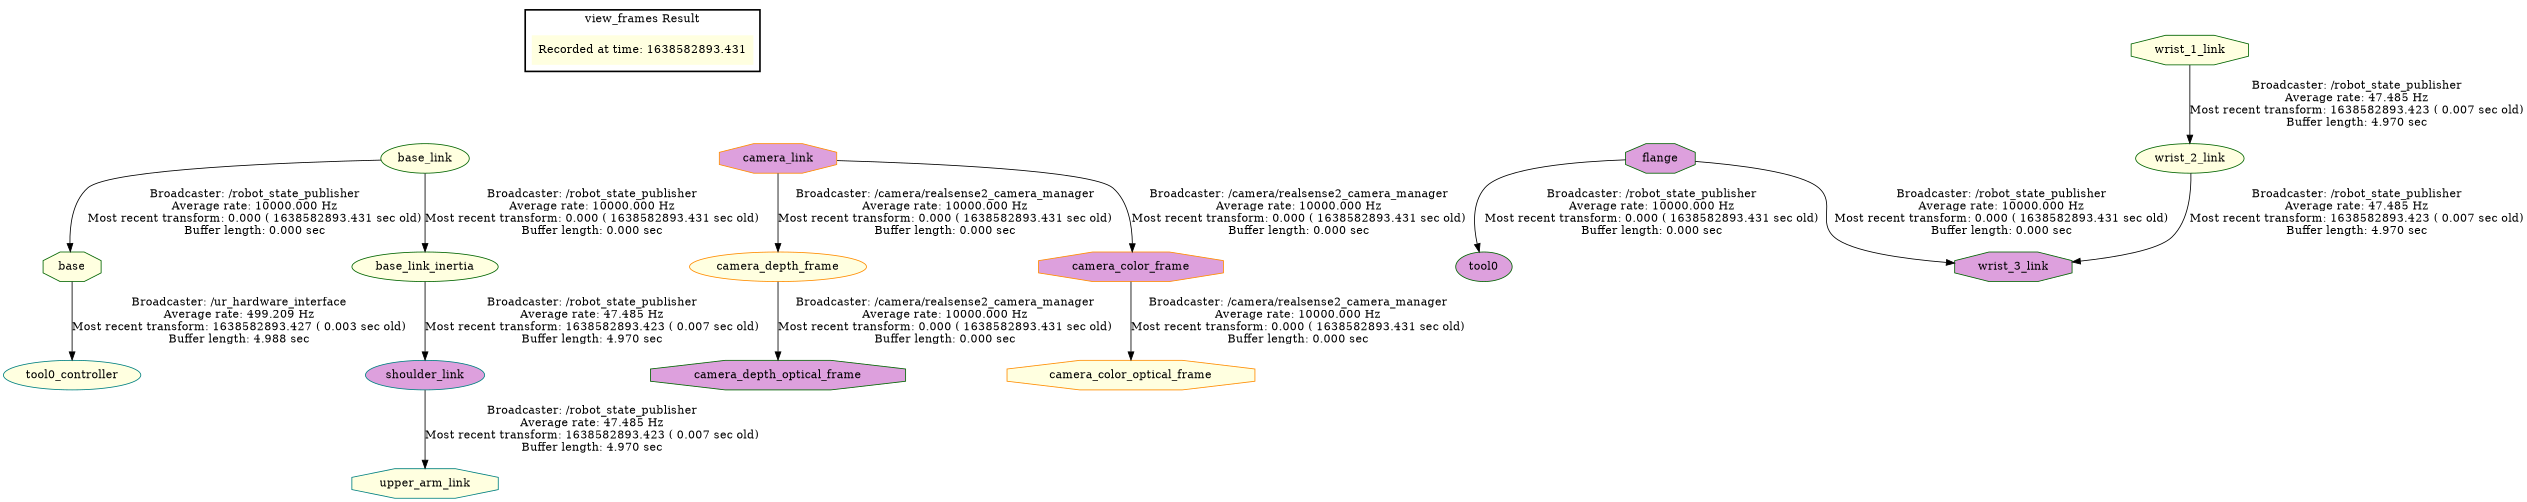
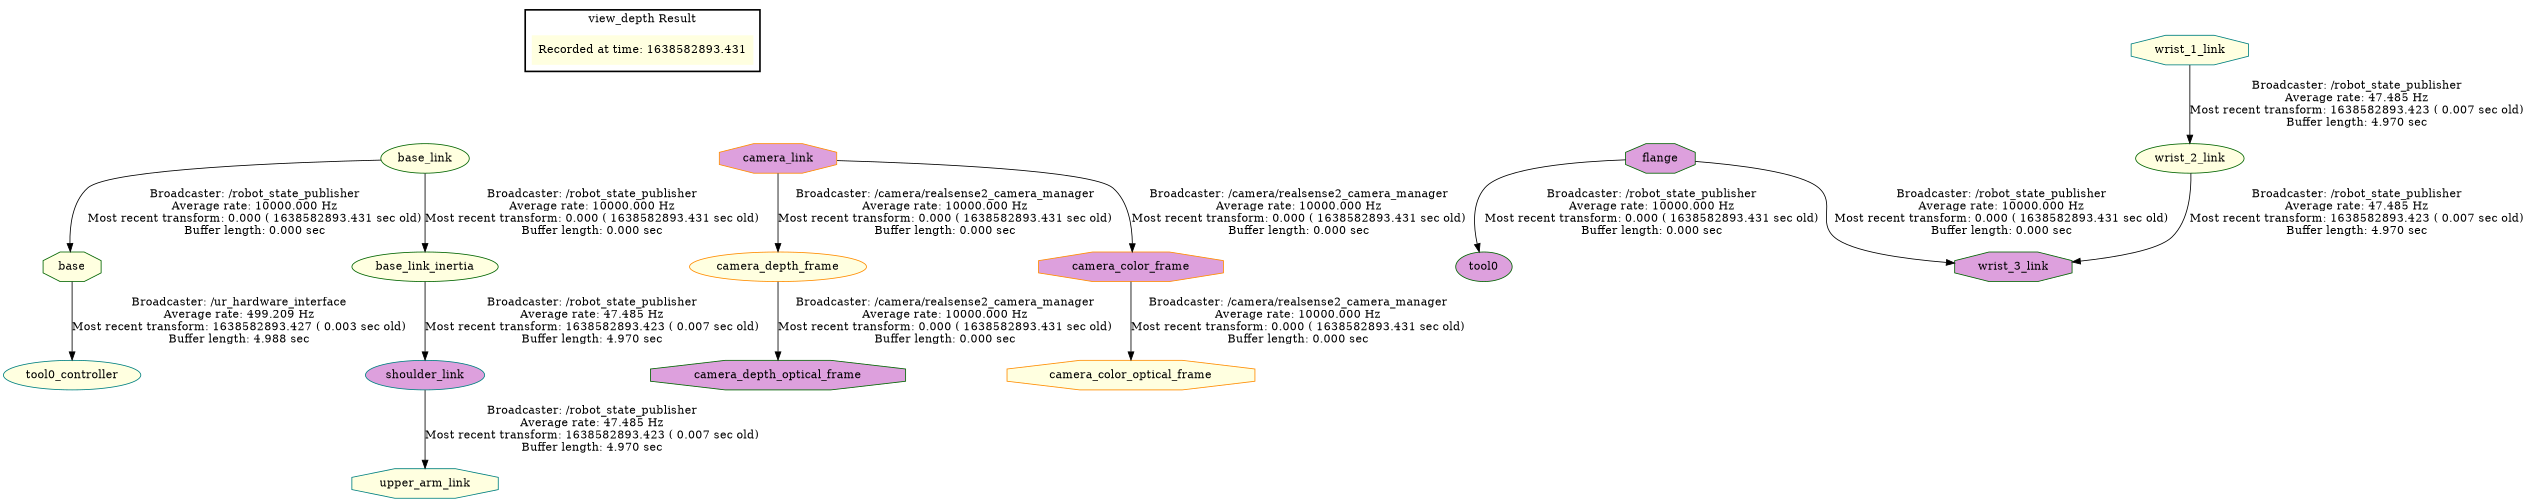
(643, 19) -> (643, 19)
(2190, 50) -> (2190, 50)
